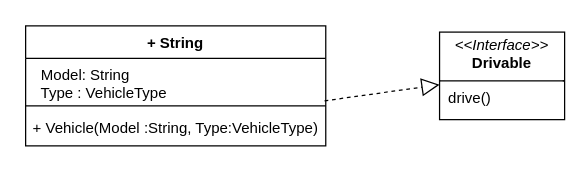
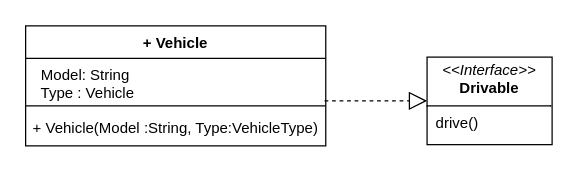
(176, 43) -> (176, 43)
(502, 76) -> (489, 101)
(99, 85) -> (82, 85)
